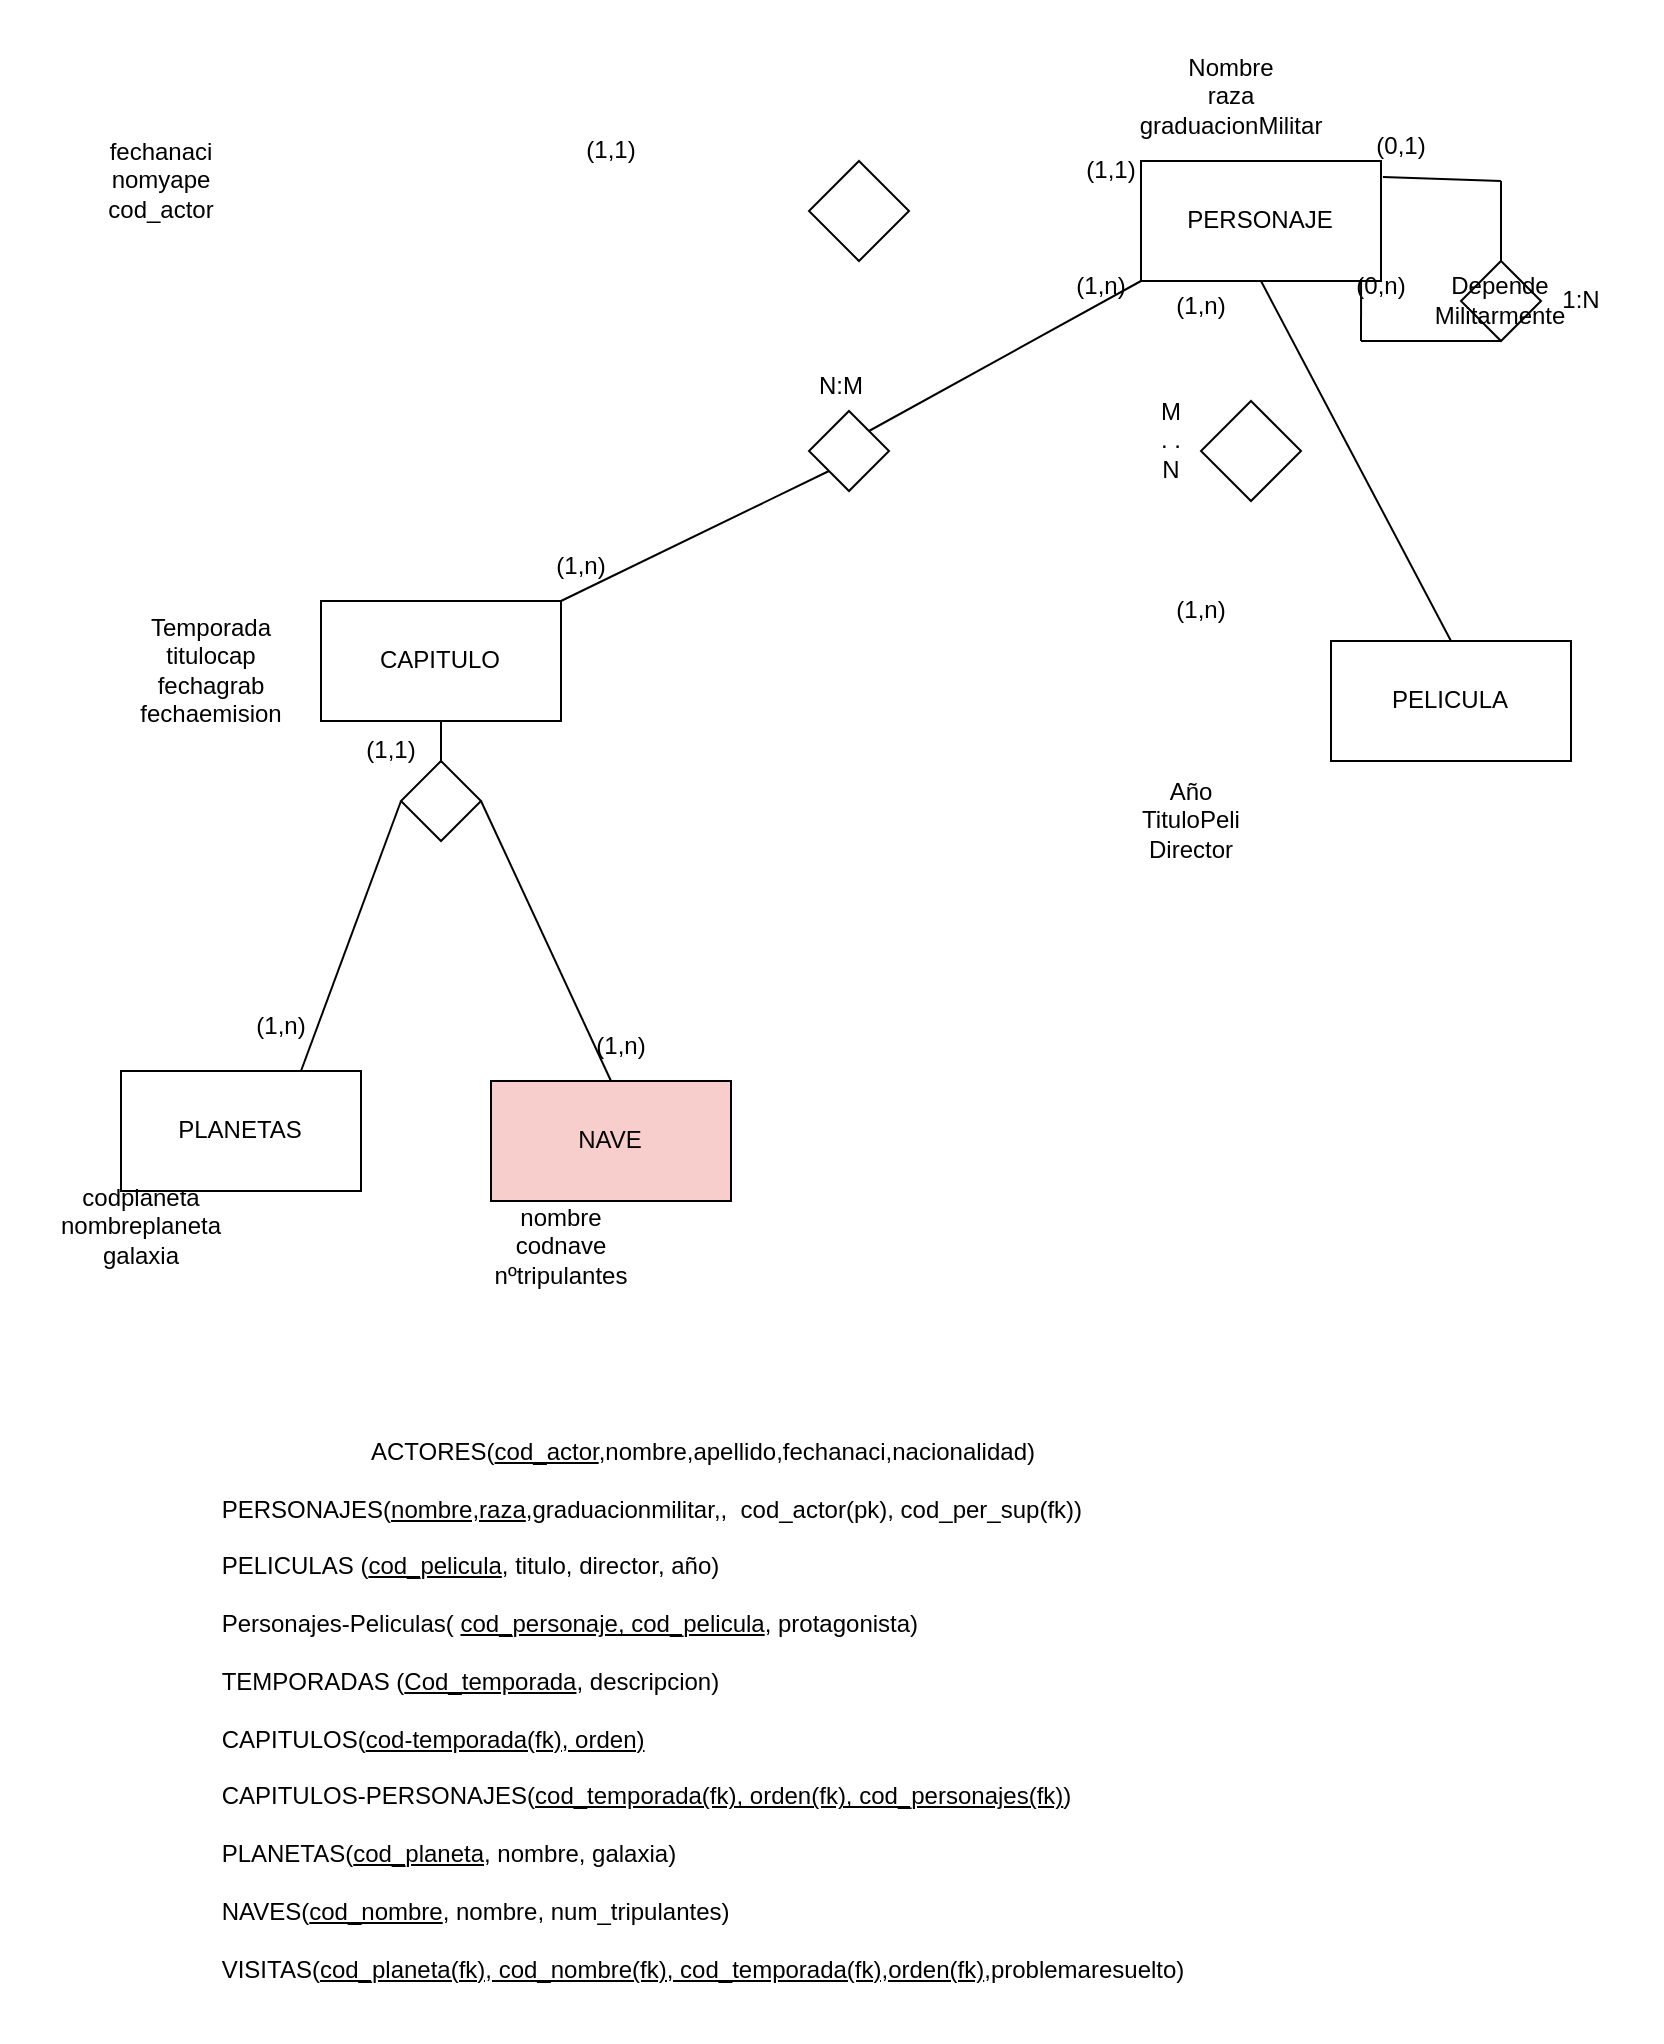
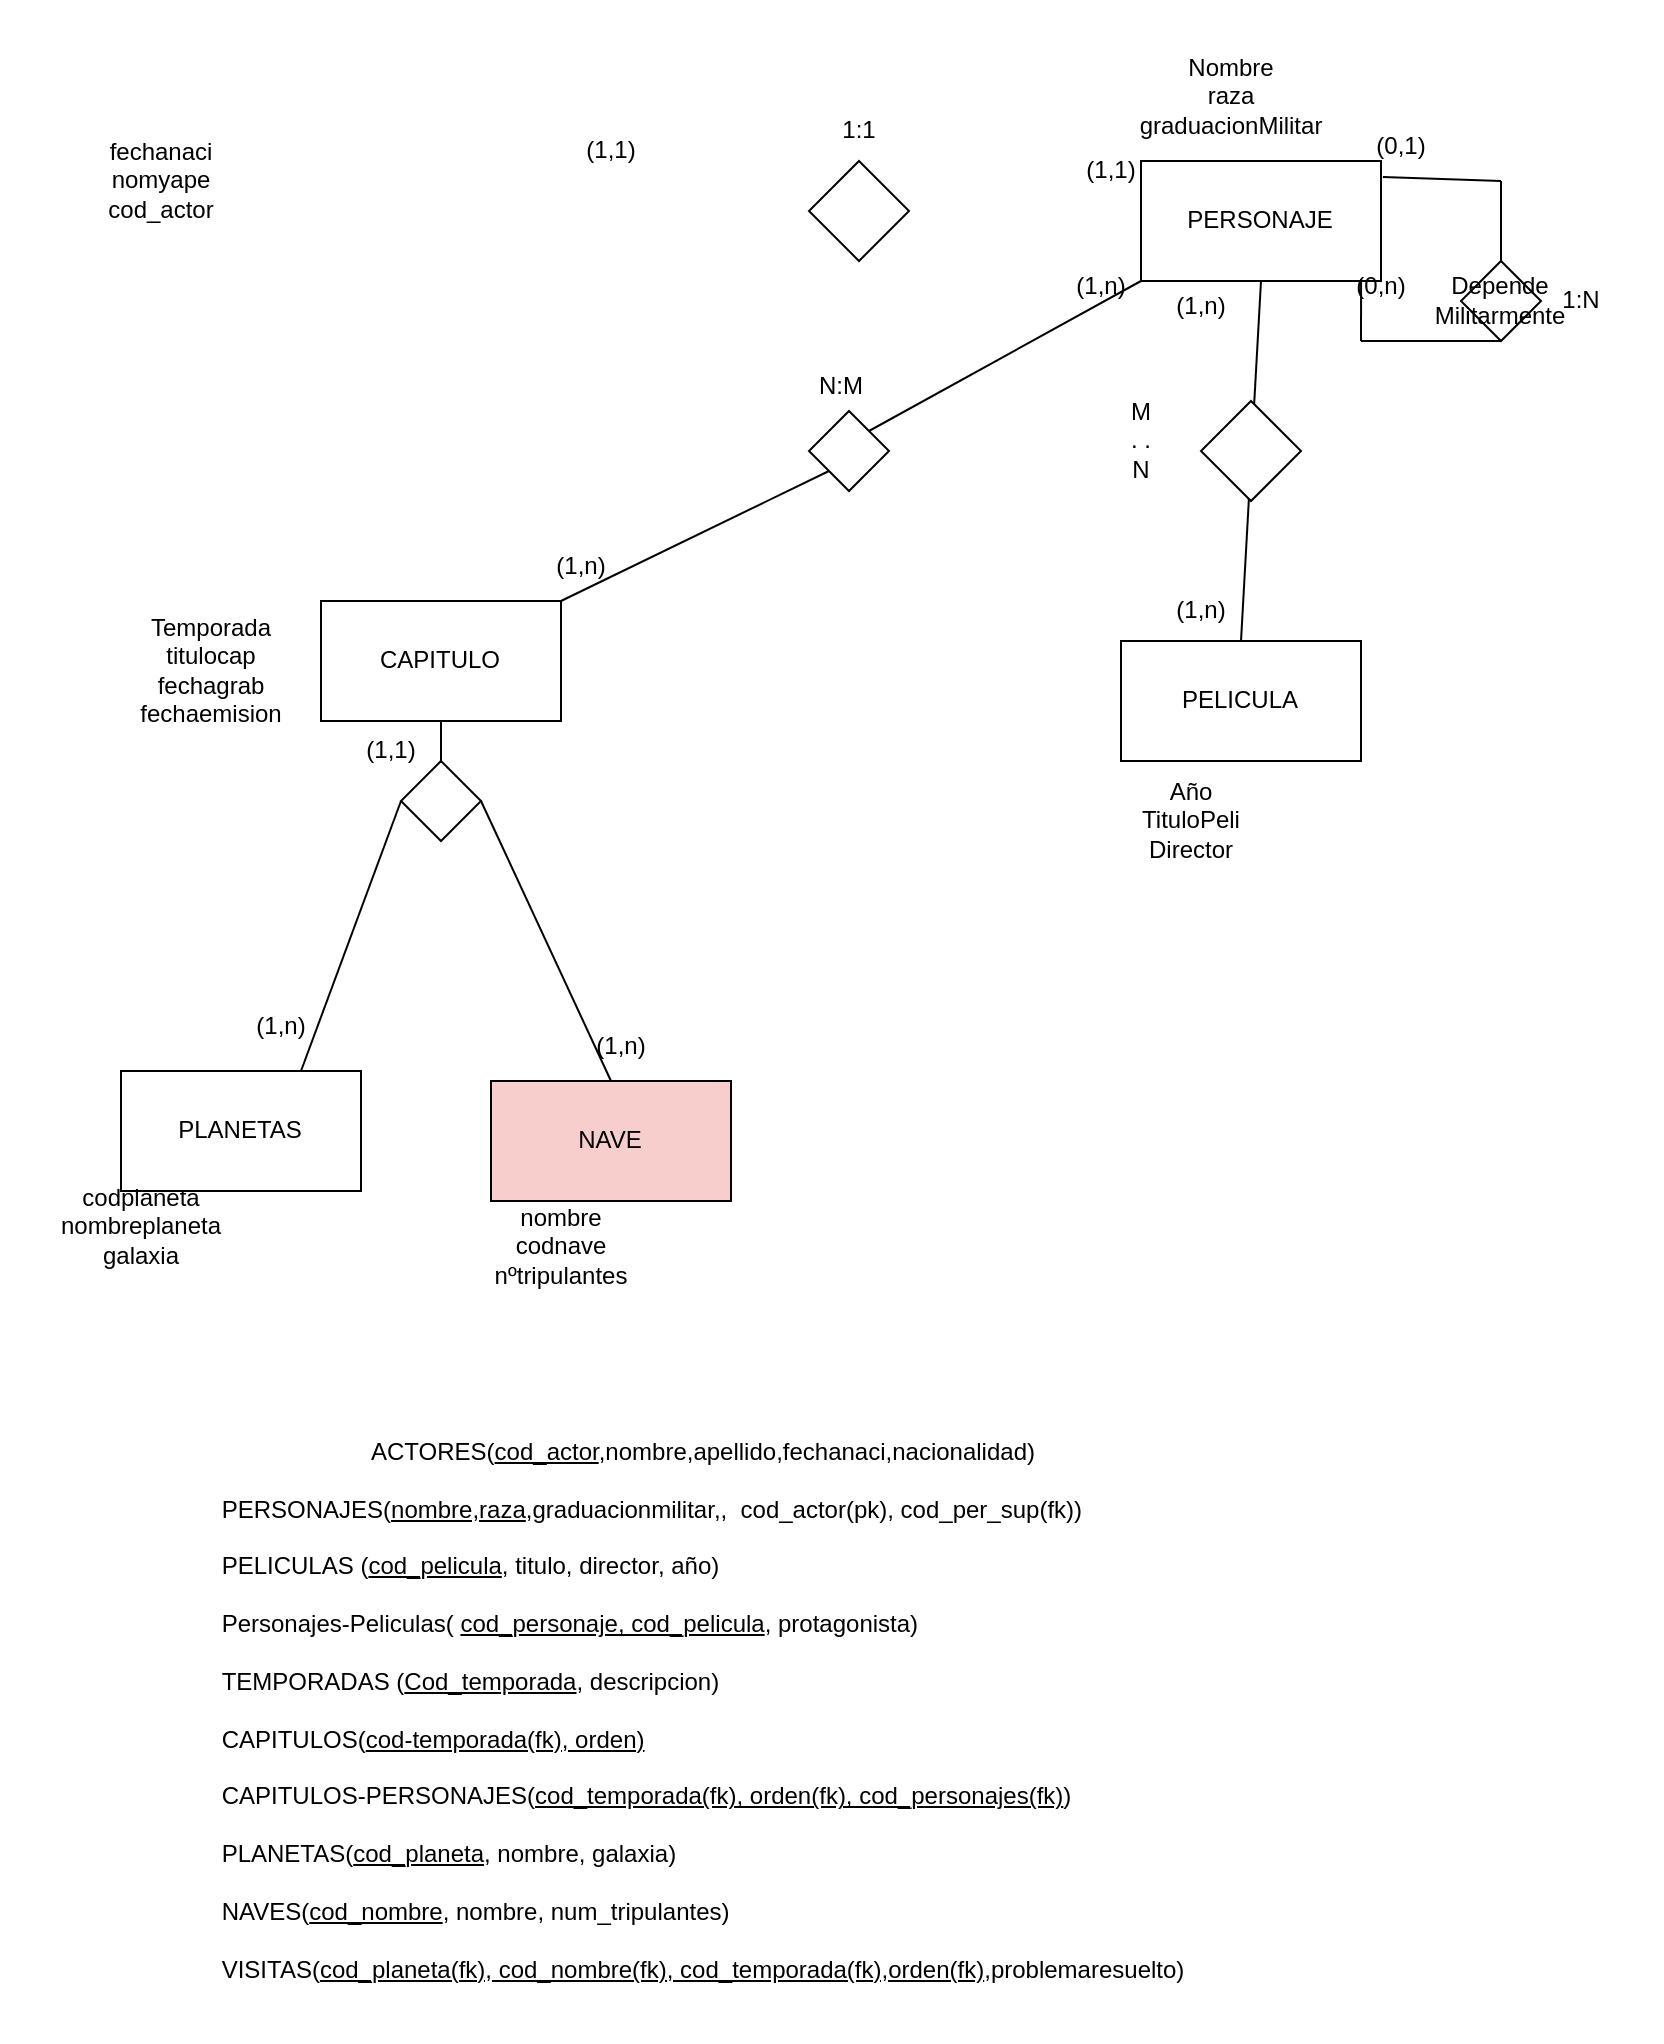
none -> (859, 131)
(1171, 441) -> (1141, 441)
(1451, 701) -> (1241, 701)
